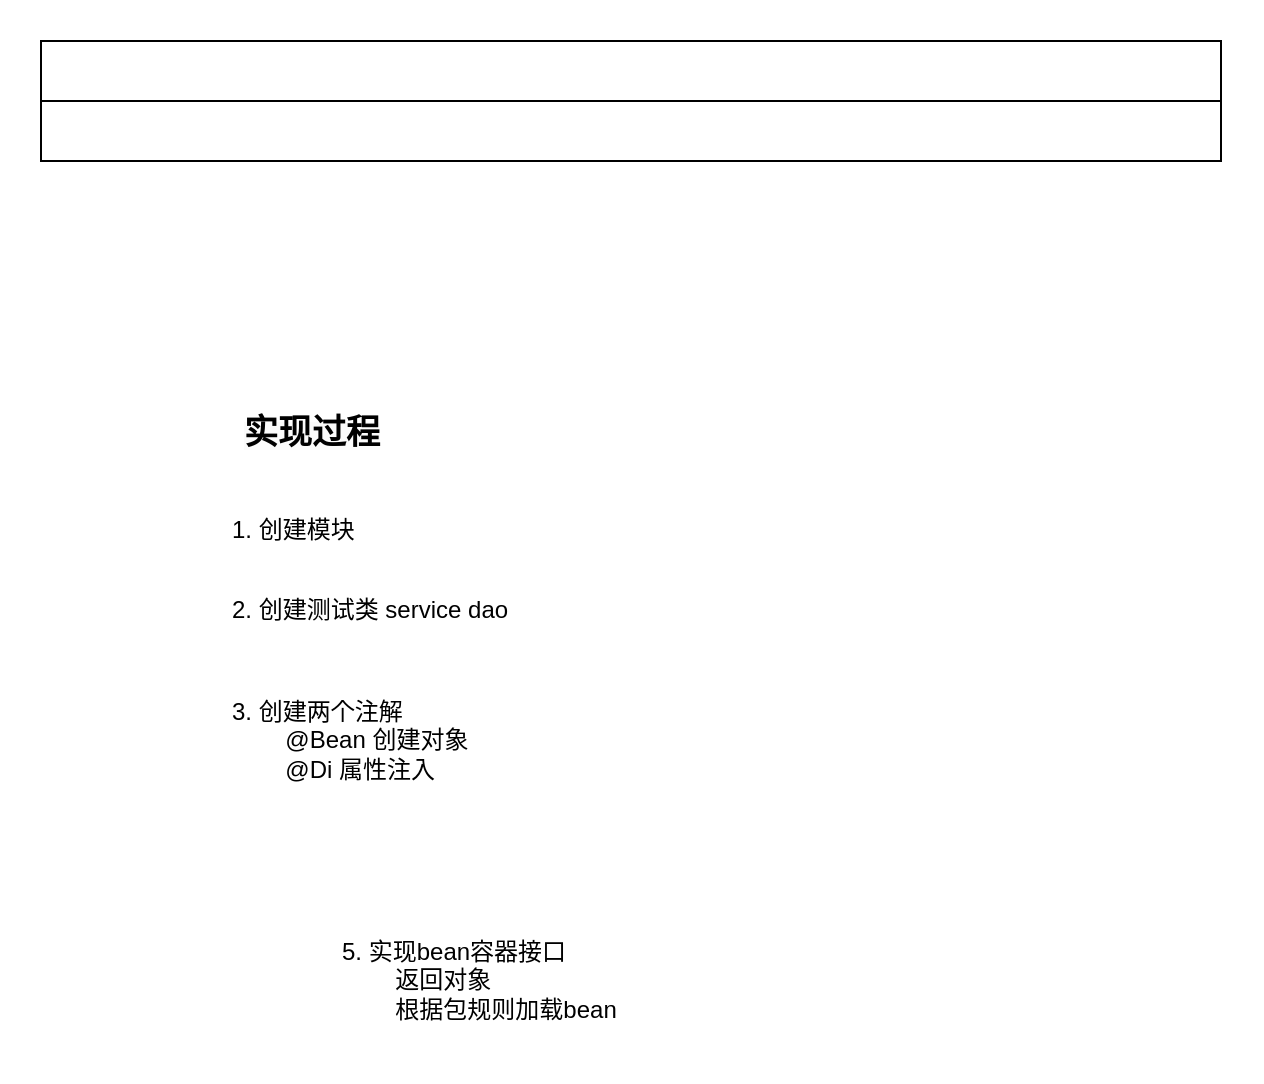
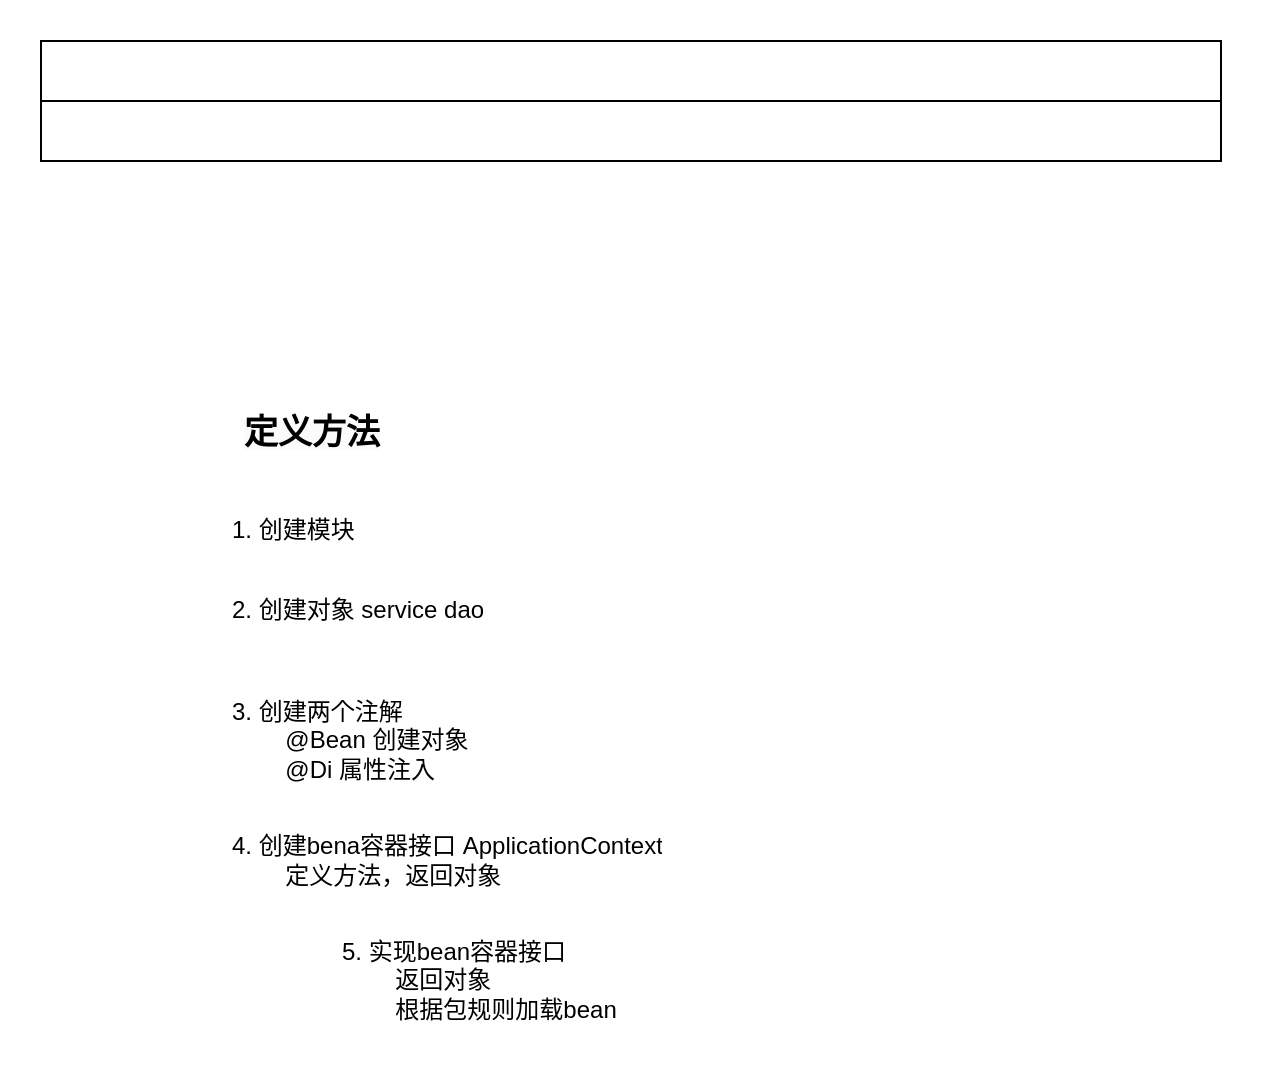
(293, 429) -> (293, 429)
(378, 611) -> (366, 611)
none -> (481, 861)
